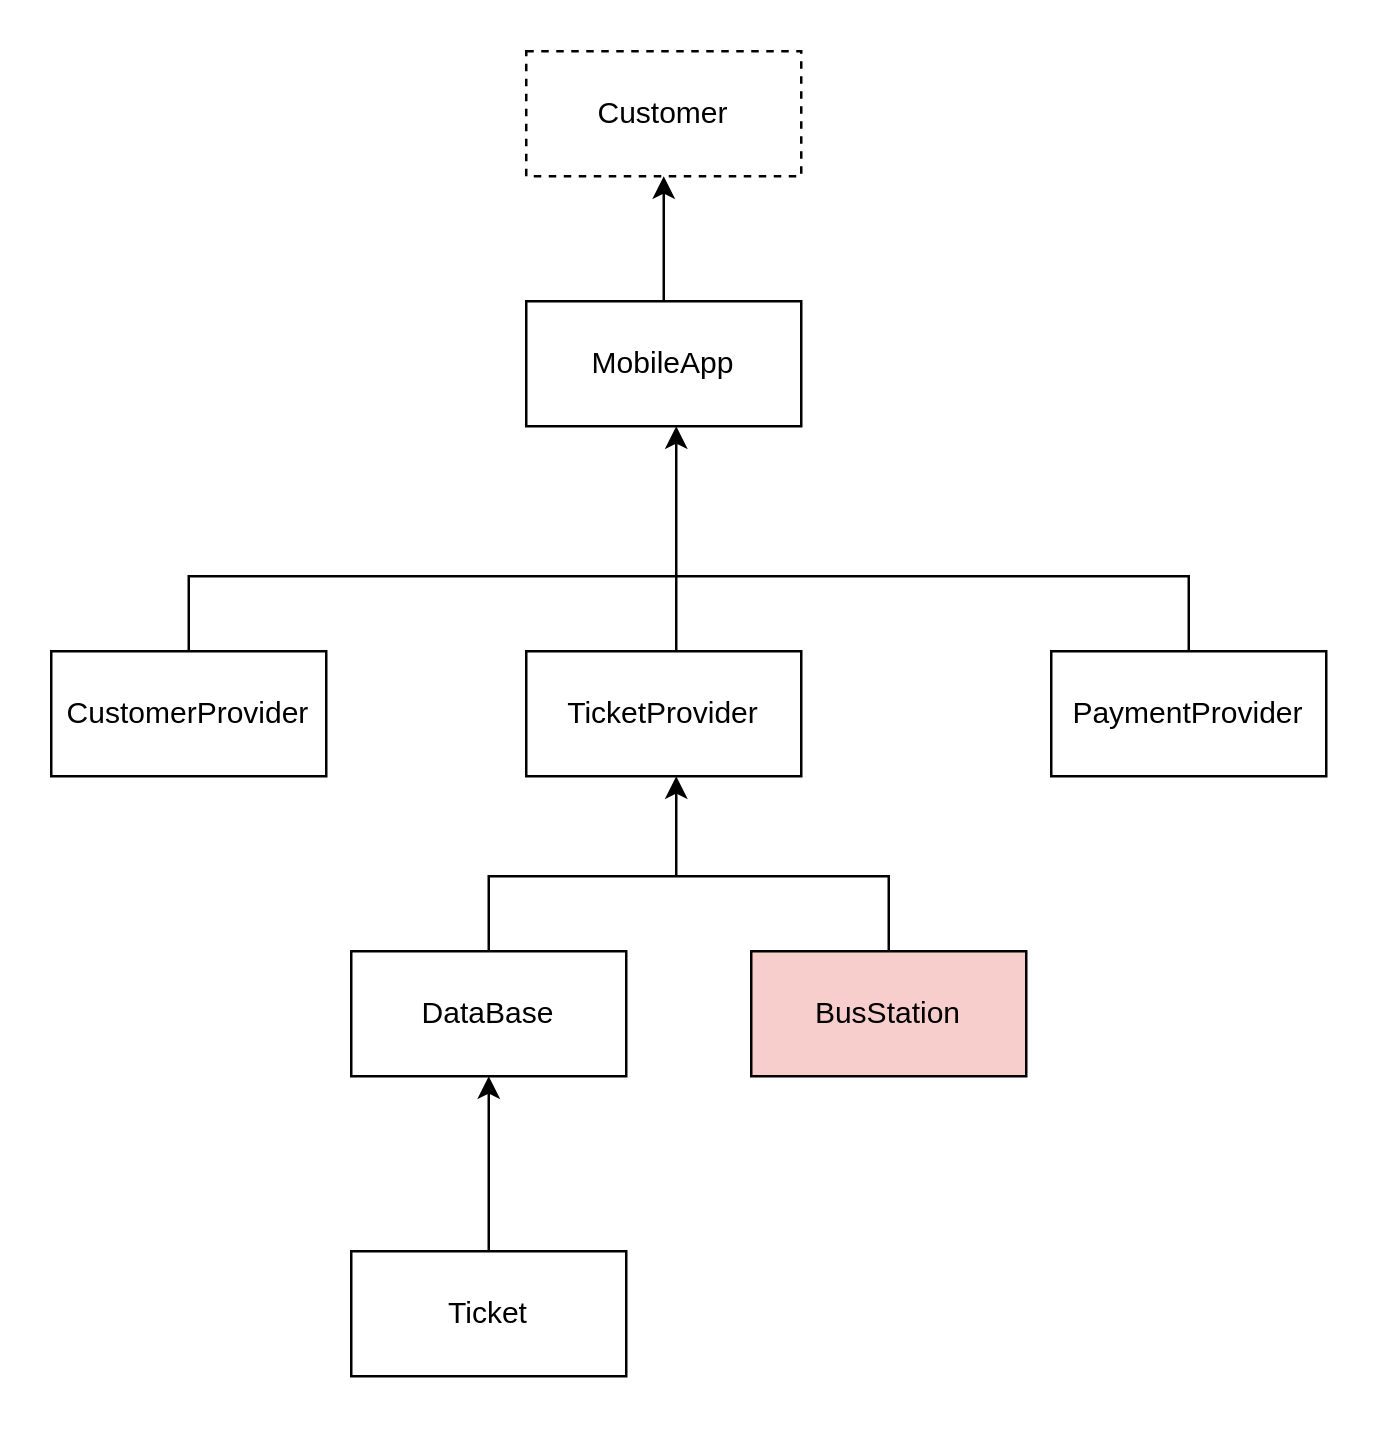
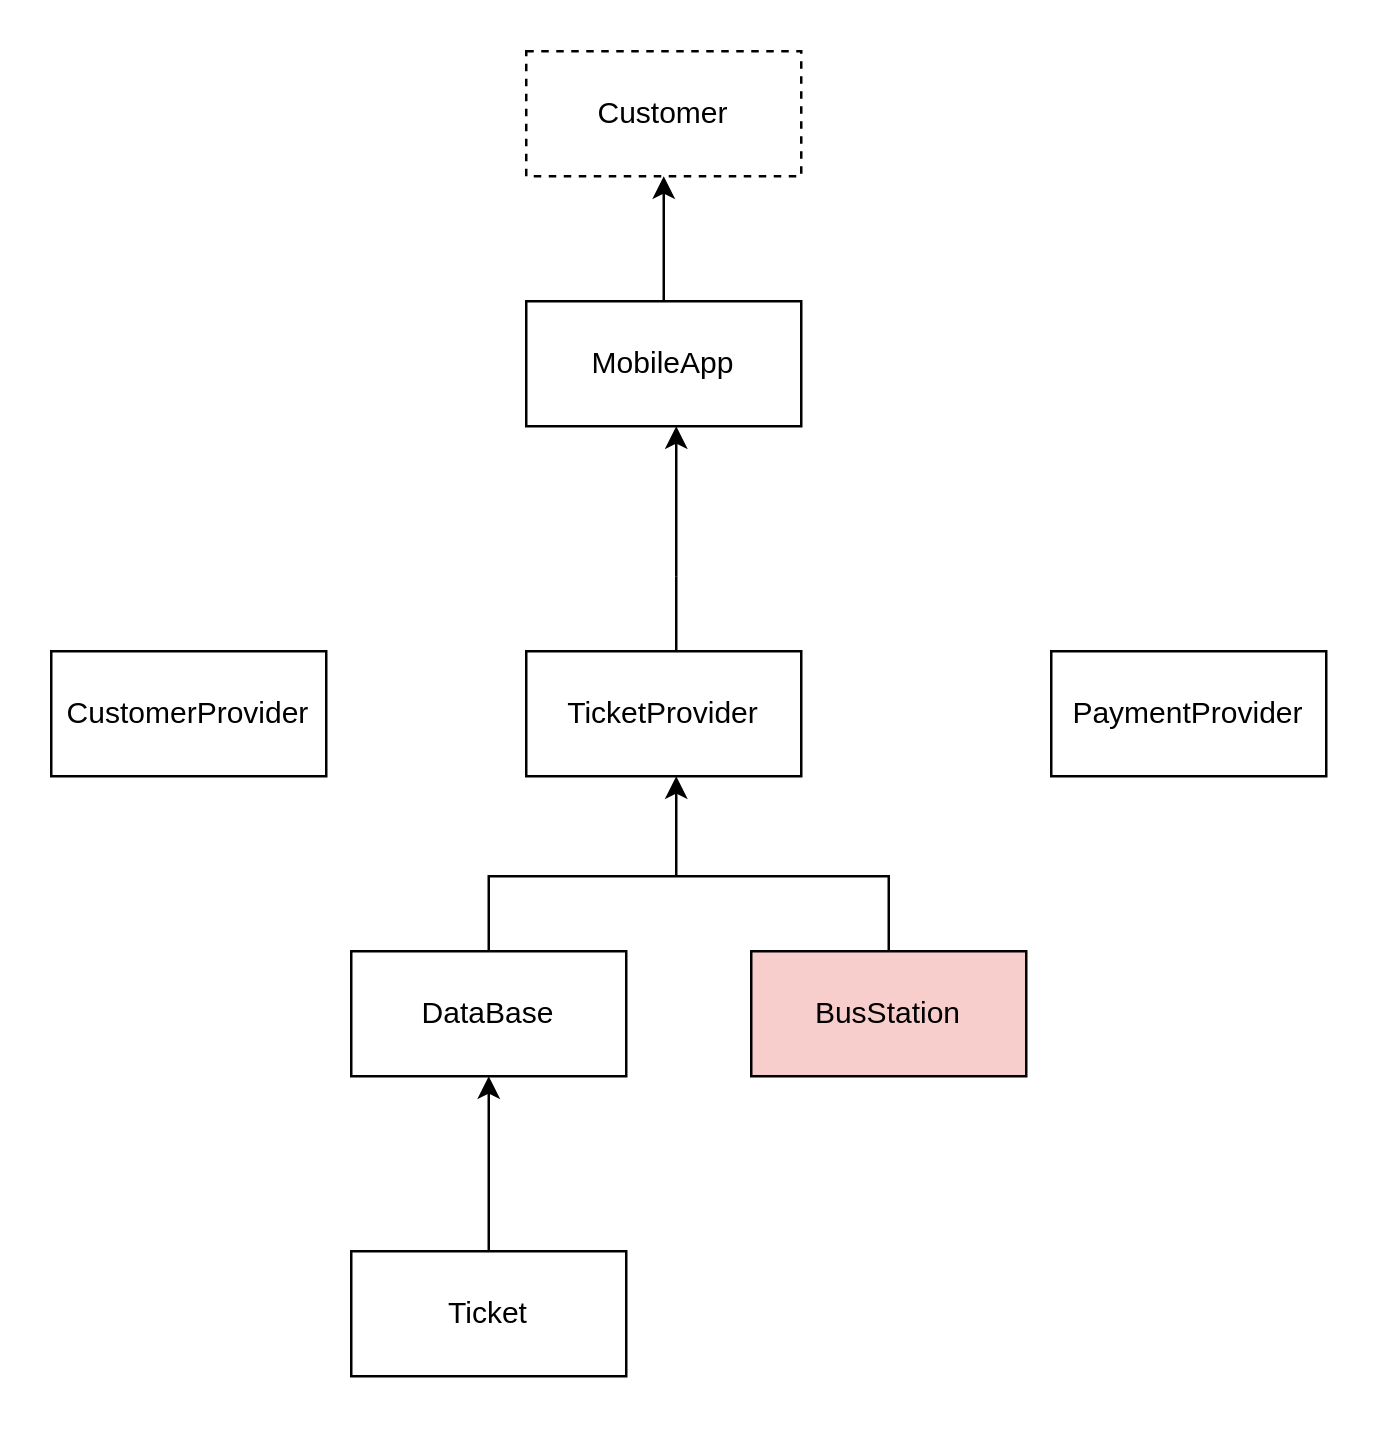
(972, 576) -> none
